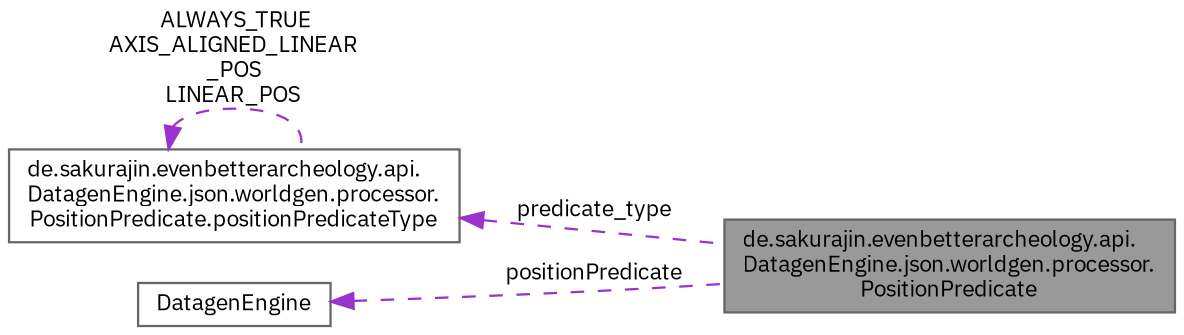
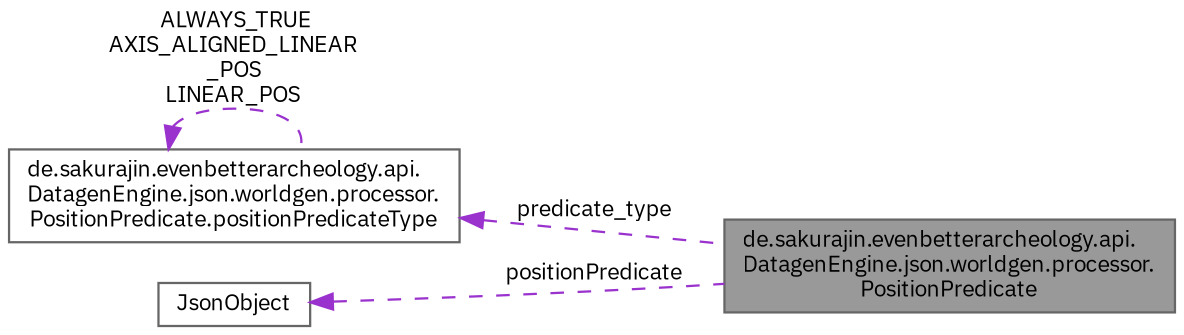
(234, 304) -> (234, 304)
